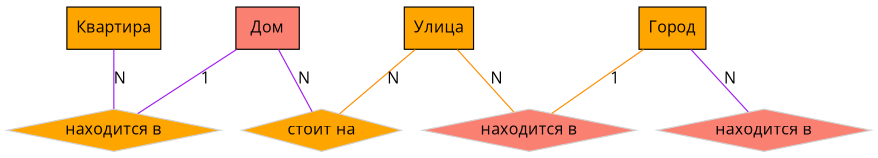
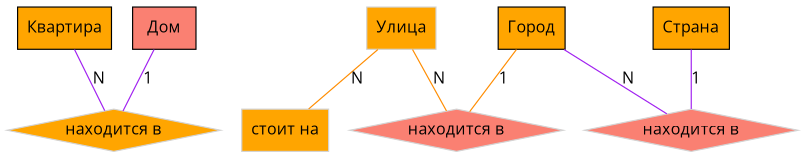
(439, 28) -> (401, 28)
none -> (691, 28)
(295, 81) -> none
(322, 130) -> (285, 130)
